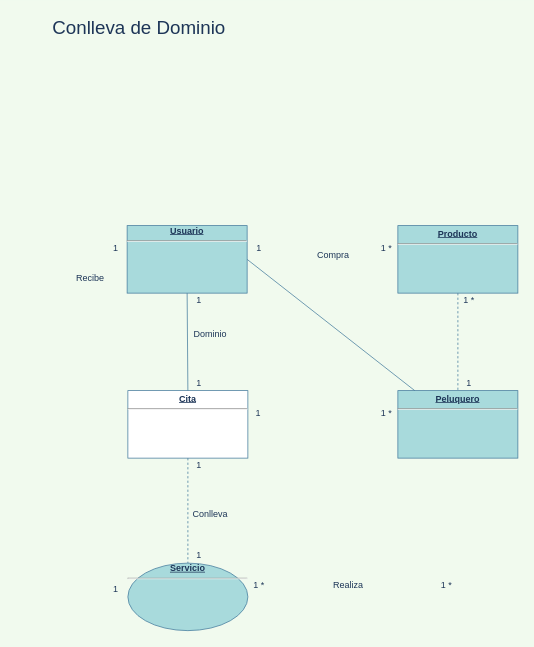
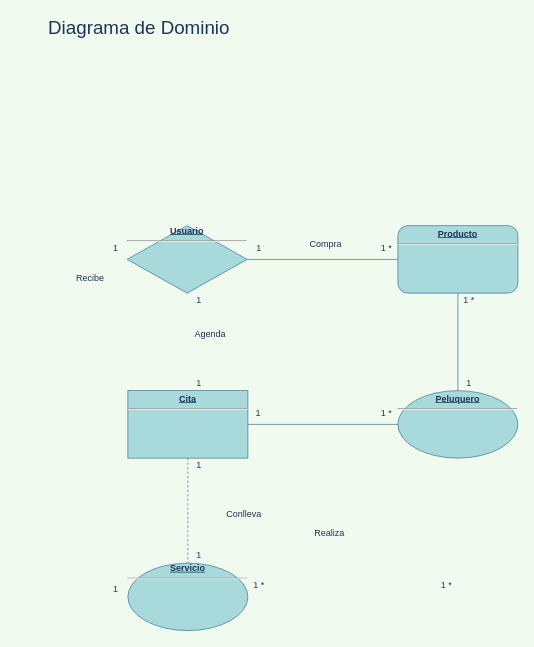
(139, 27) -> (139, 27)
(333, 255) -> (326, 244)
(187, 259) -> (187, 259)
(458, 259) -> (458, 259)
(331, 325) -> (323, 259)
(210, 334) -> (210, 334)
(187, 341) -> none
(458, 341) -> (458, 341)
(188, 424) -> (188, 424)
none -> (323, 424)
(458, 424) -> (458, 424)
(210, 514) -> (244, 514)
(348, 585) -> (330, 533)
